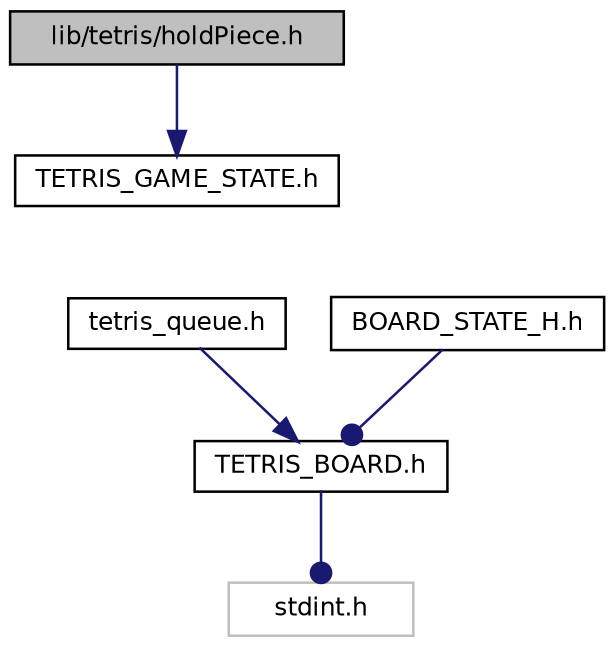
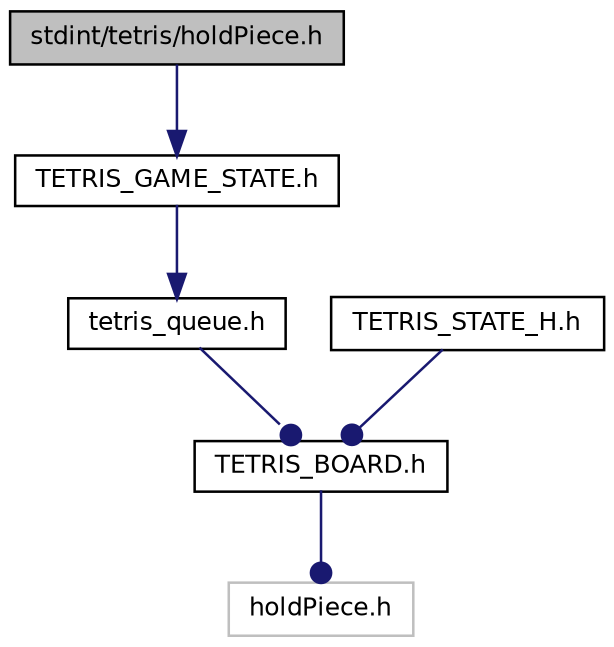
(177, 38) -> (177, 38)
none -> (177, 239)
(468, 324) -> (468, 324)
(240, 386) -> (240, 386)
(321, 609) -> (321, 609)
